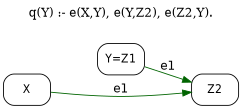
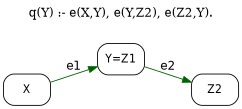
(168, 67) -> (168, 67)
(117, 96) -> (70, 76)
